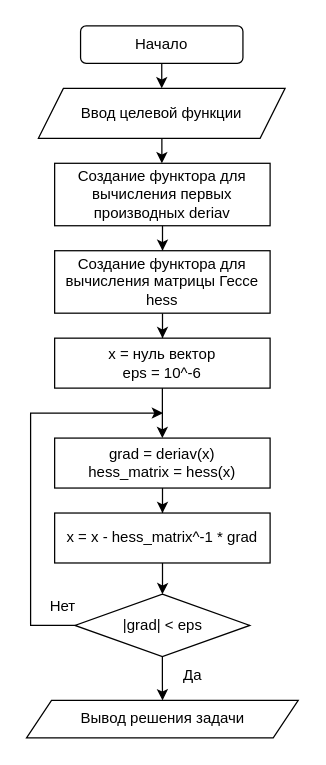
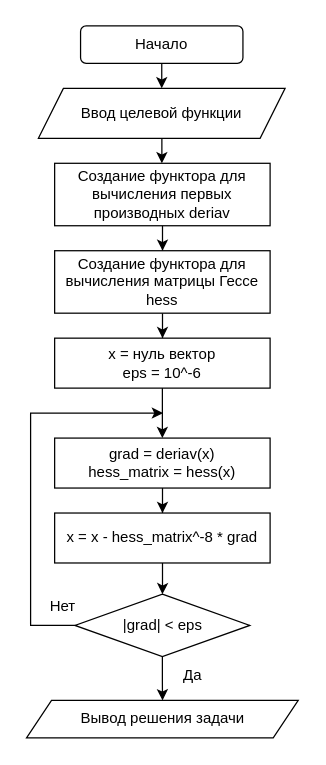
(163, 538) -> (163, 538)
